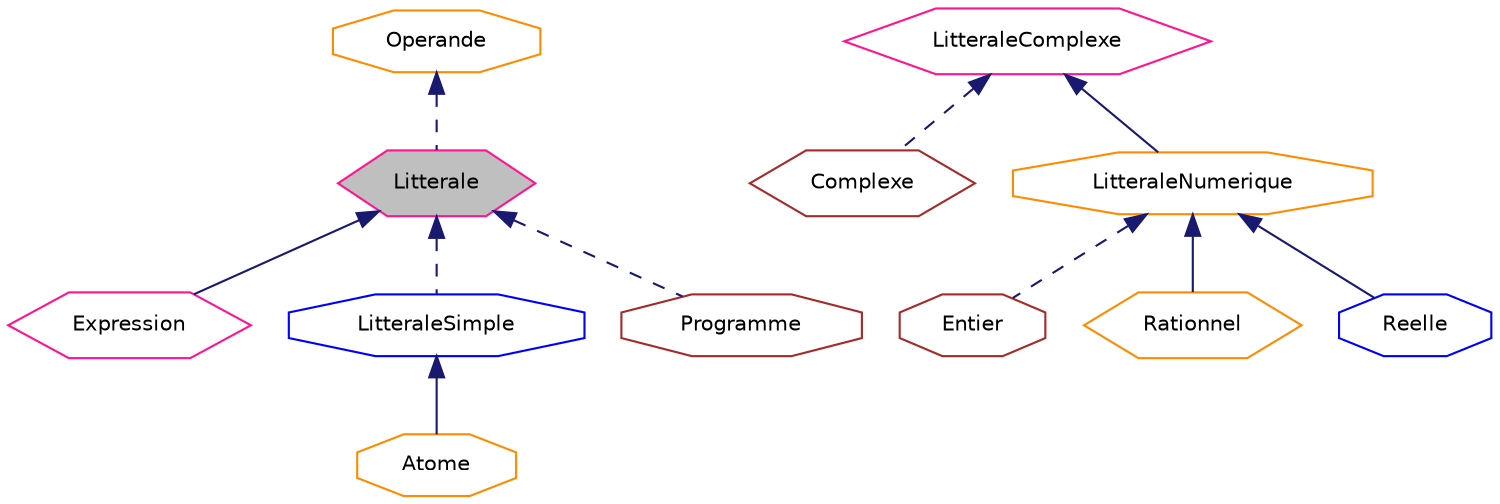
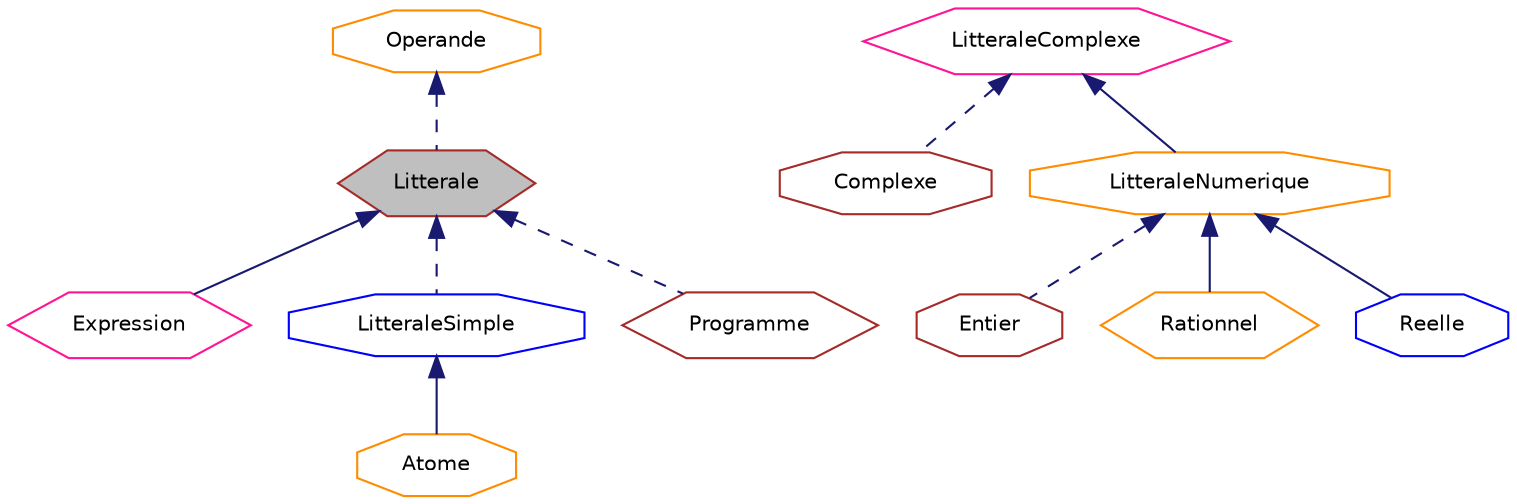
(437, 183) -> (437, 183)
(862, 183) -> (886, 183)
(742, 325) -> (750, 325)
